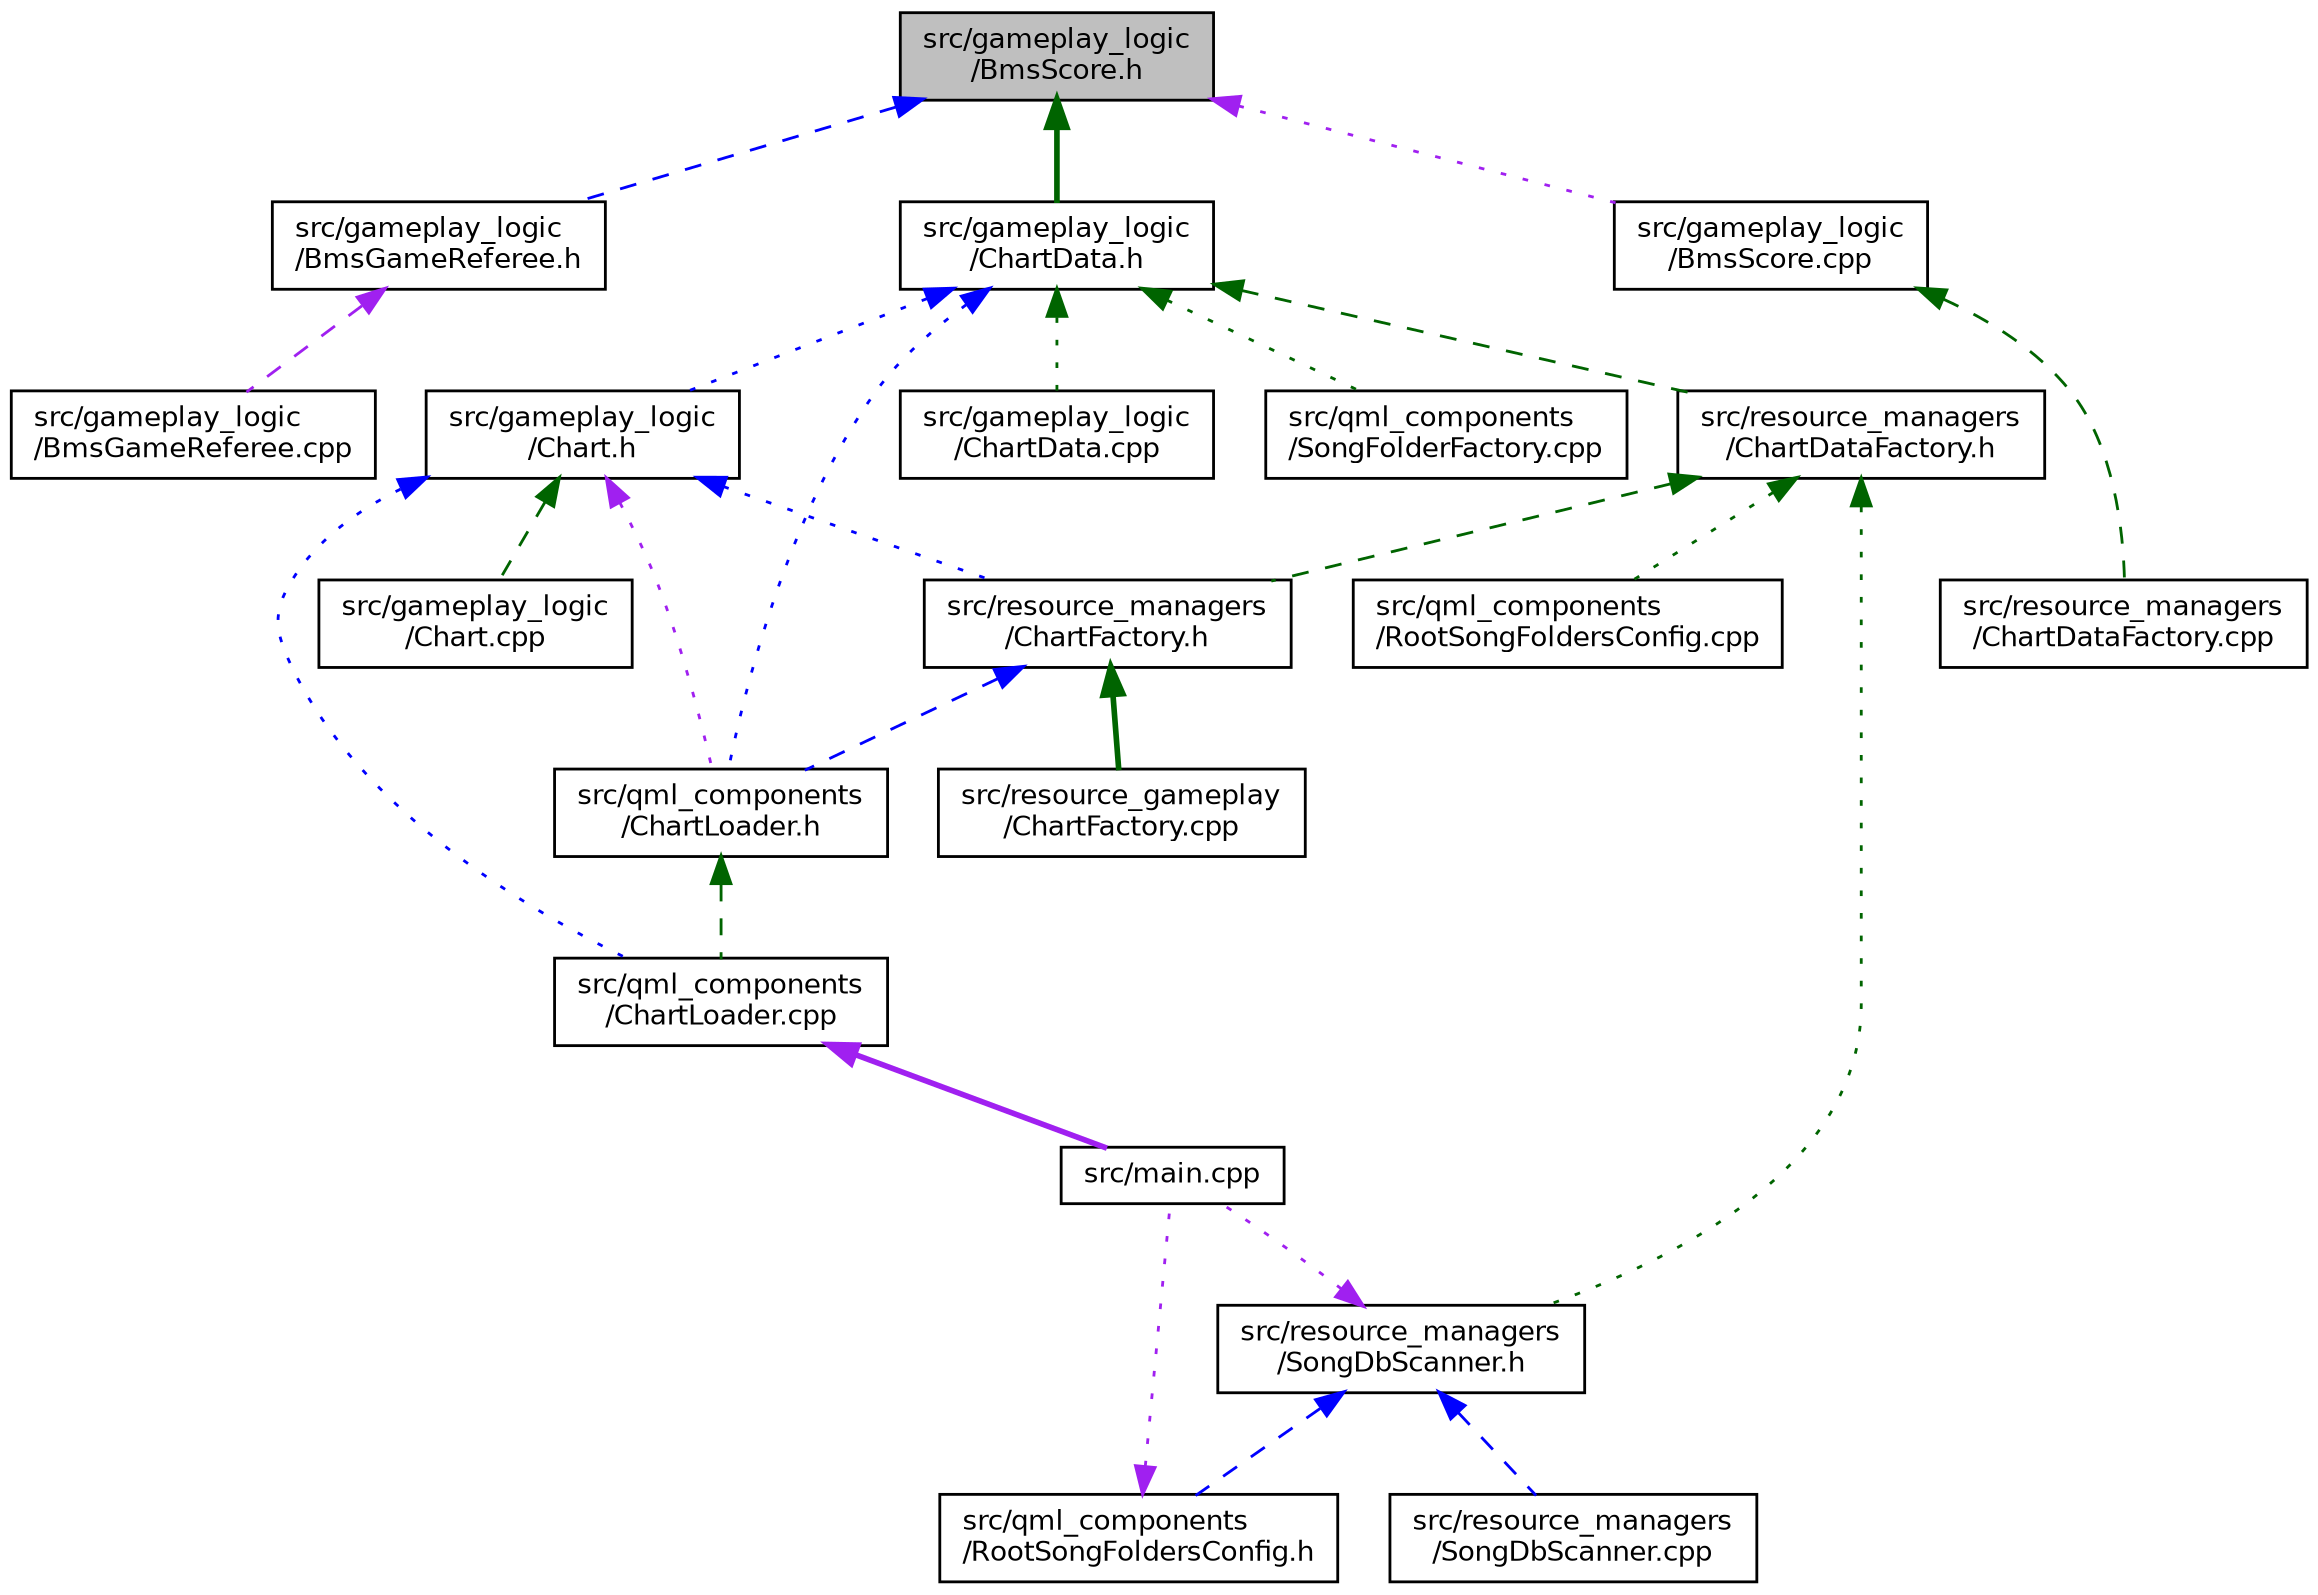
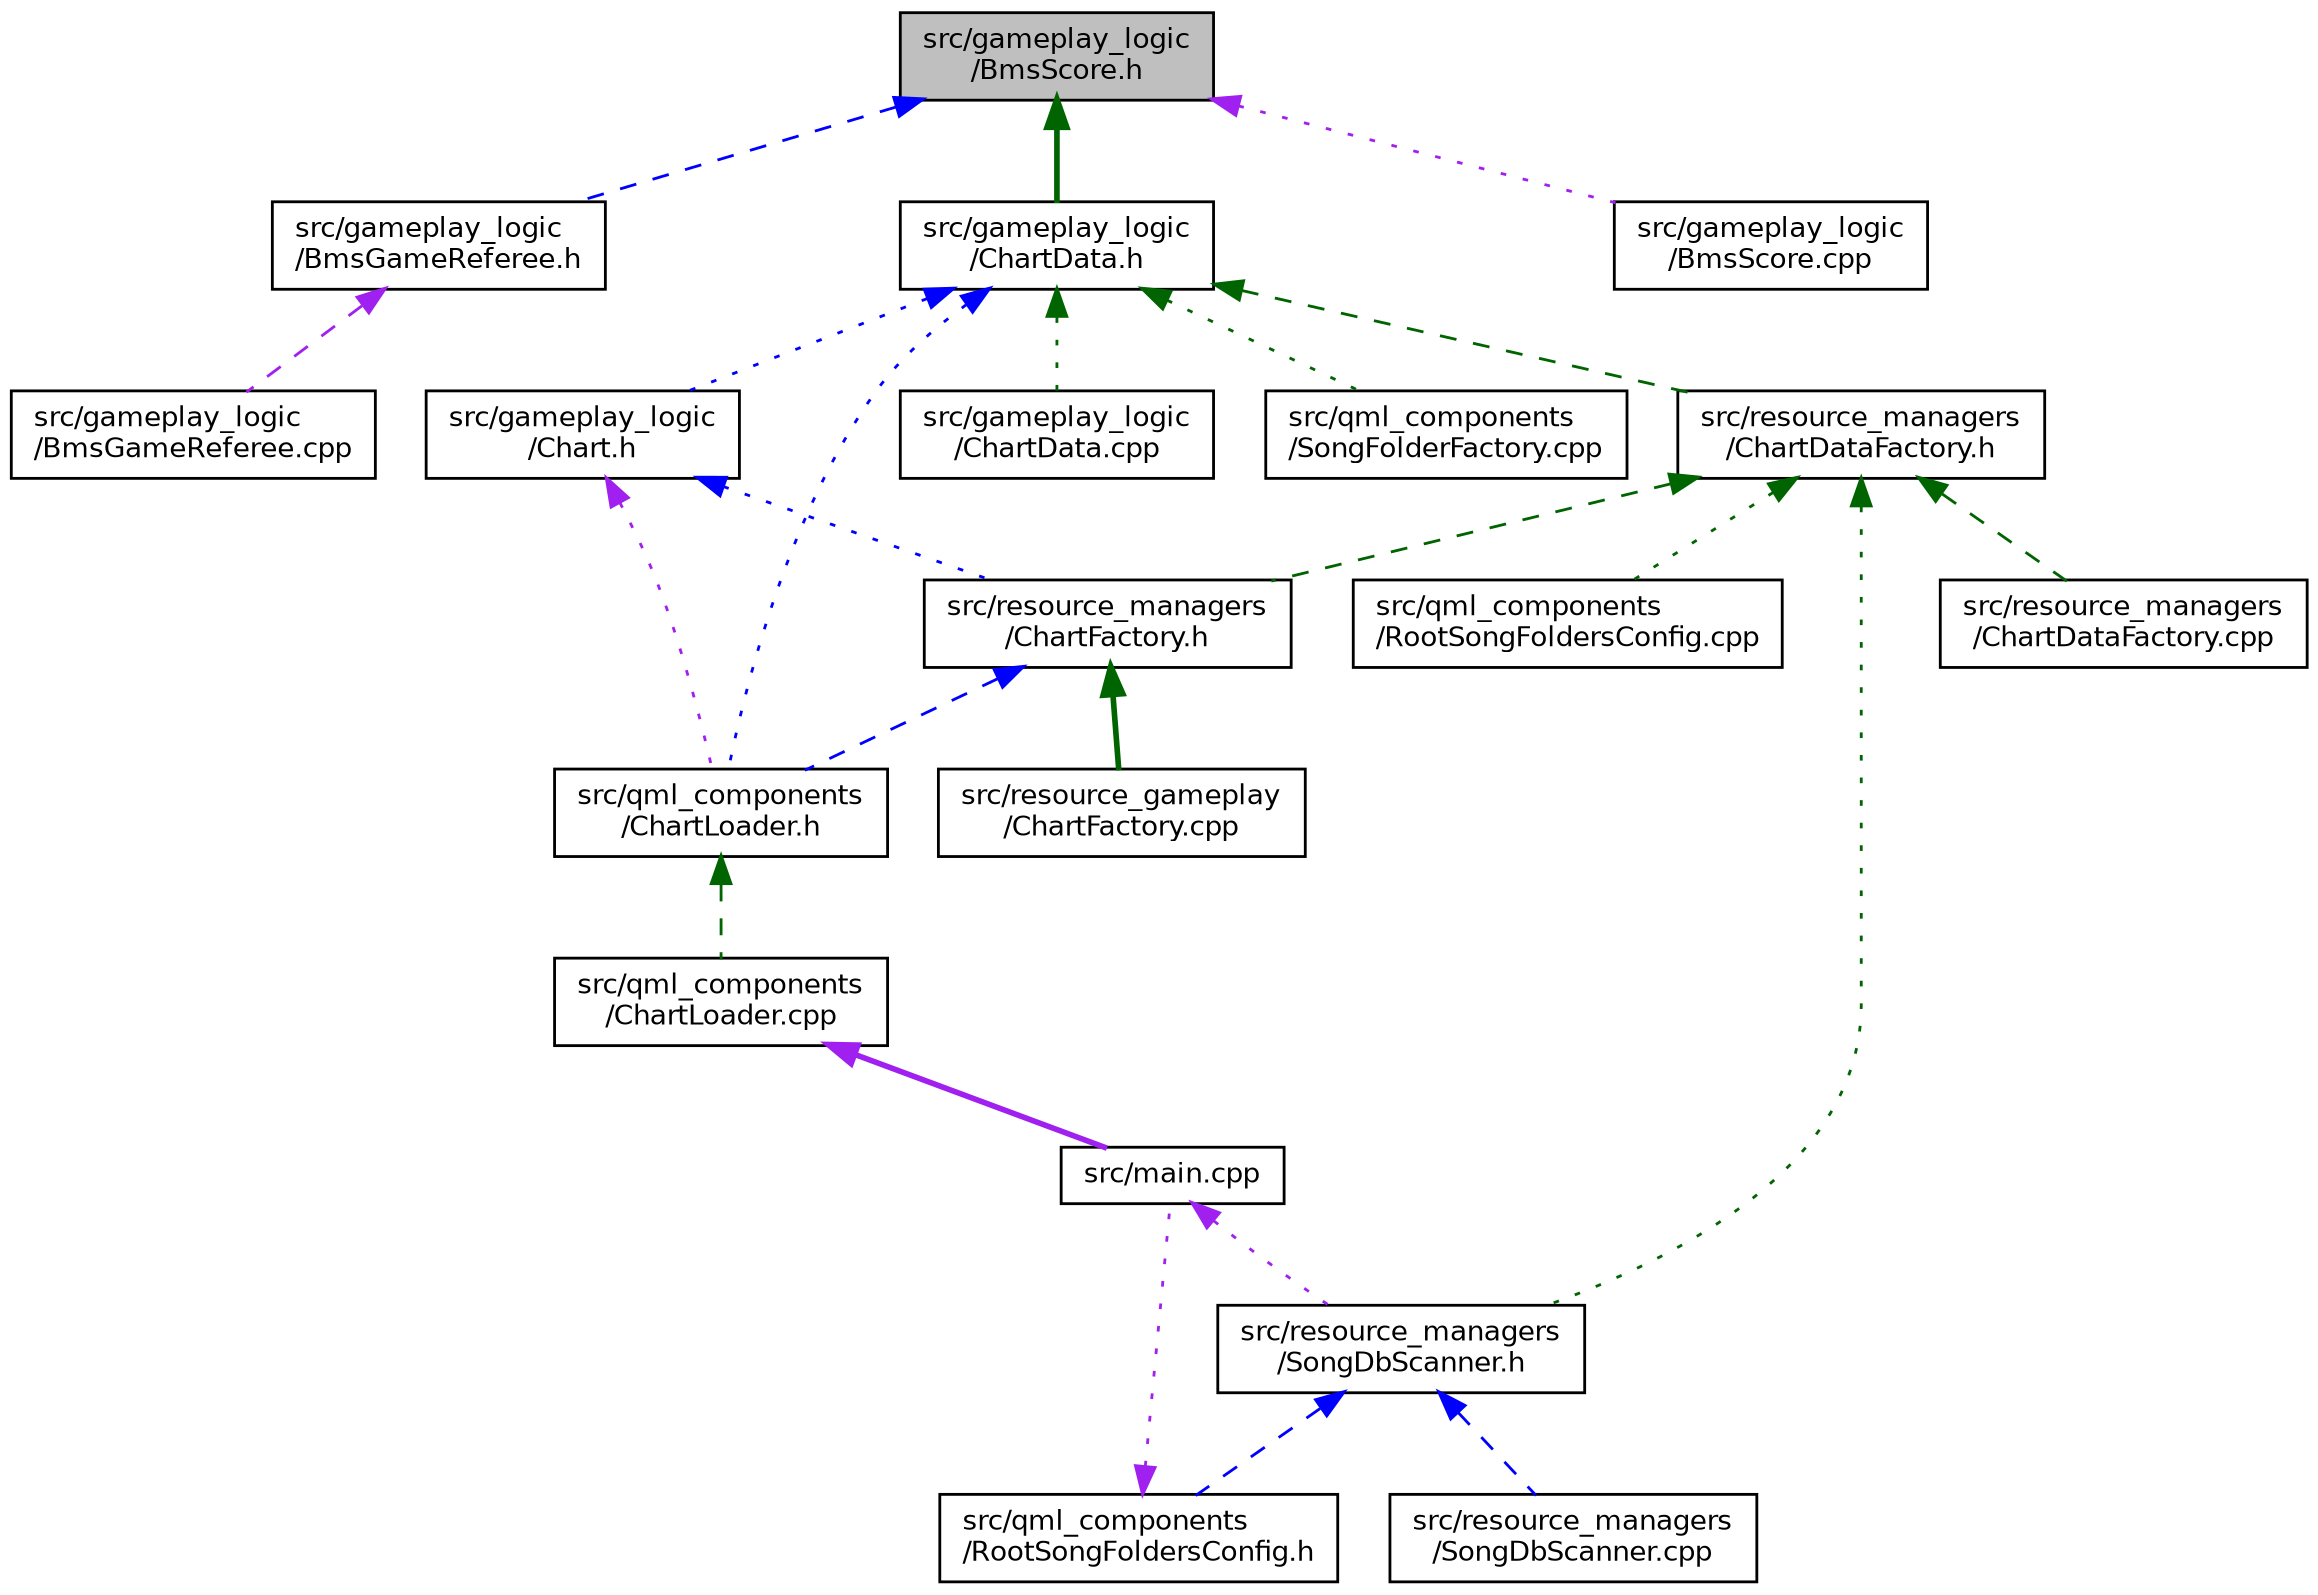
(2082, 408) -> (2005, 538)
(476, 624) -> none
(352, 758) -> none
(1281, 1244) -> (1271, 1265)
